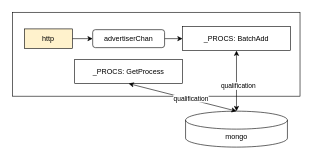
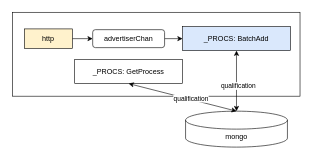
(237, 39) -> (237, 39)
